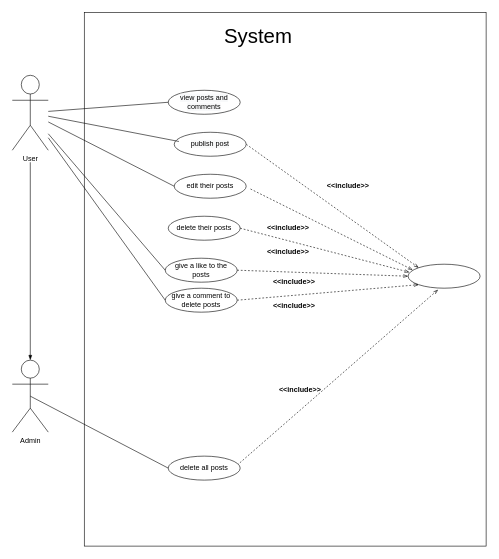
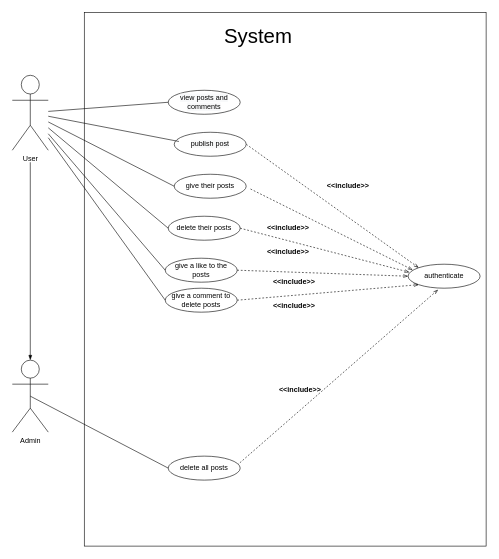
none -> (108, 178)
(210, 186) -> (210, 186)
none -> (444, 276)
